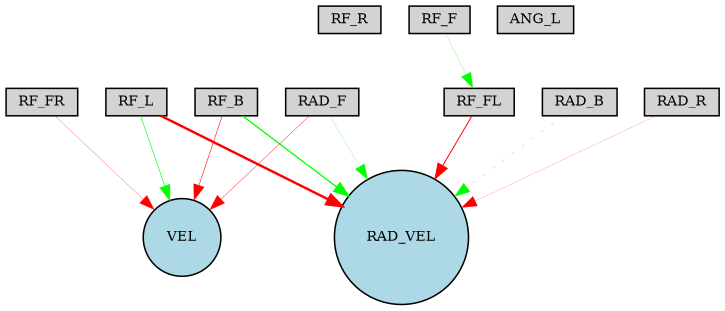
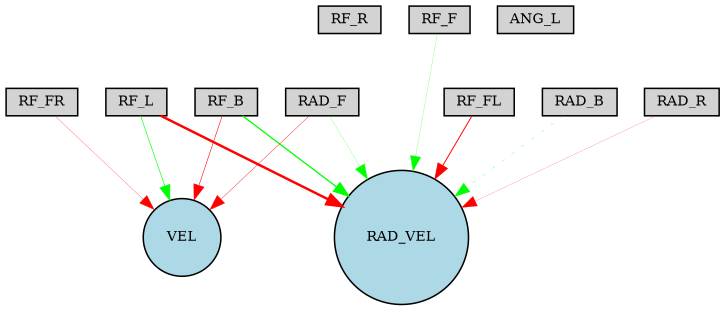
(456, 54) -> (426, 95)
